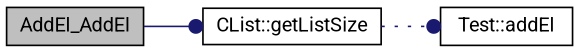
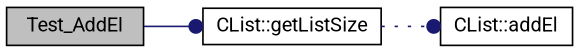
(75, 26) -> (75, 26)
(507, 26) -> (507, 26)
